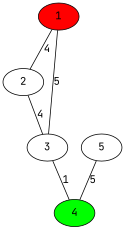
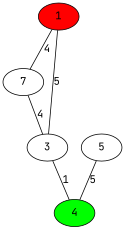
(23, 82) -> (23, 82)
